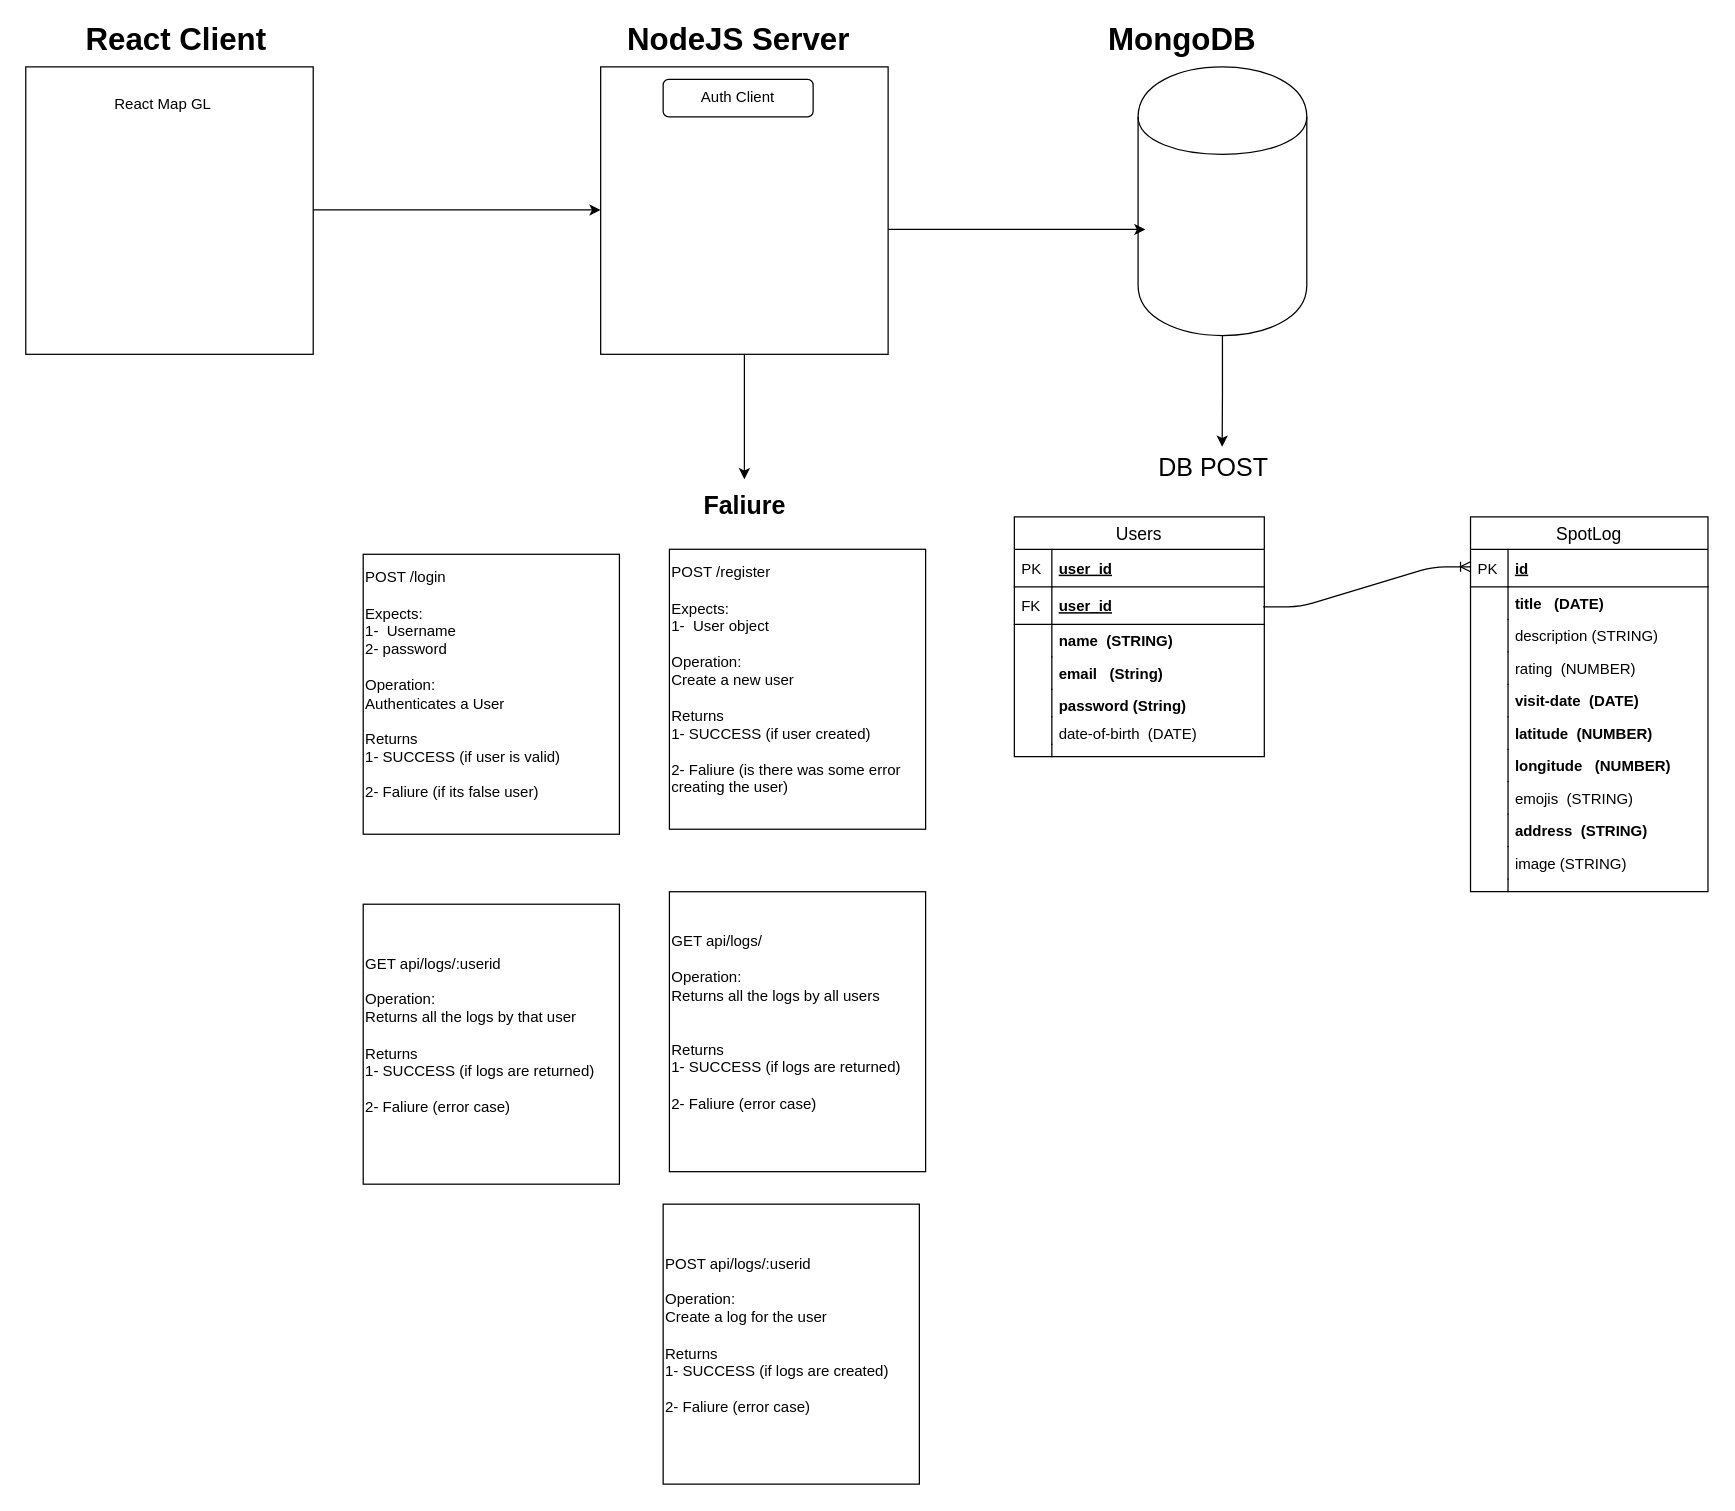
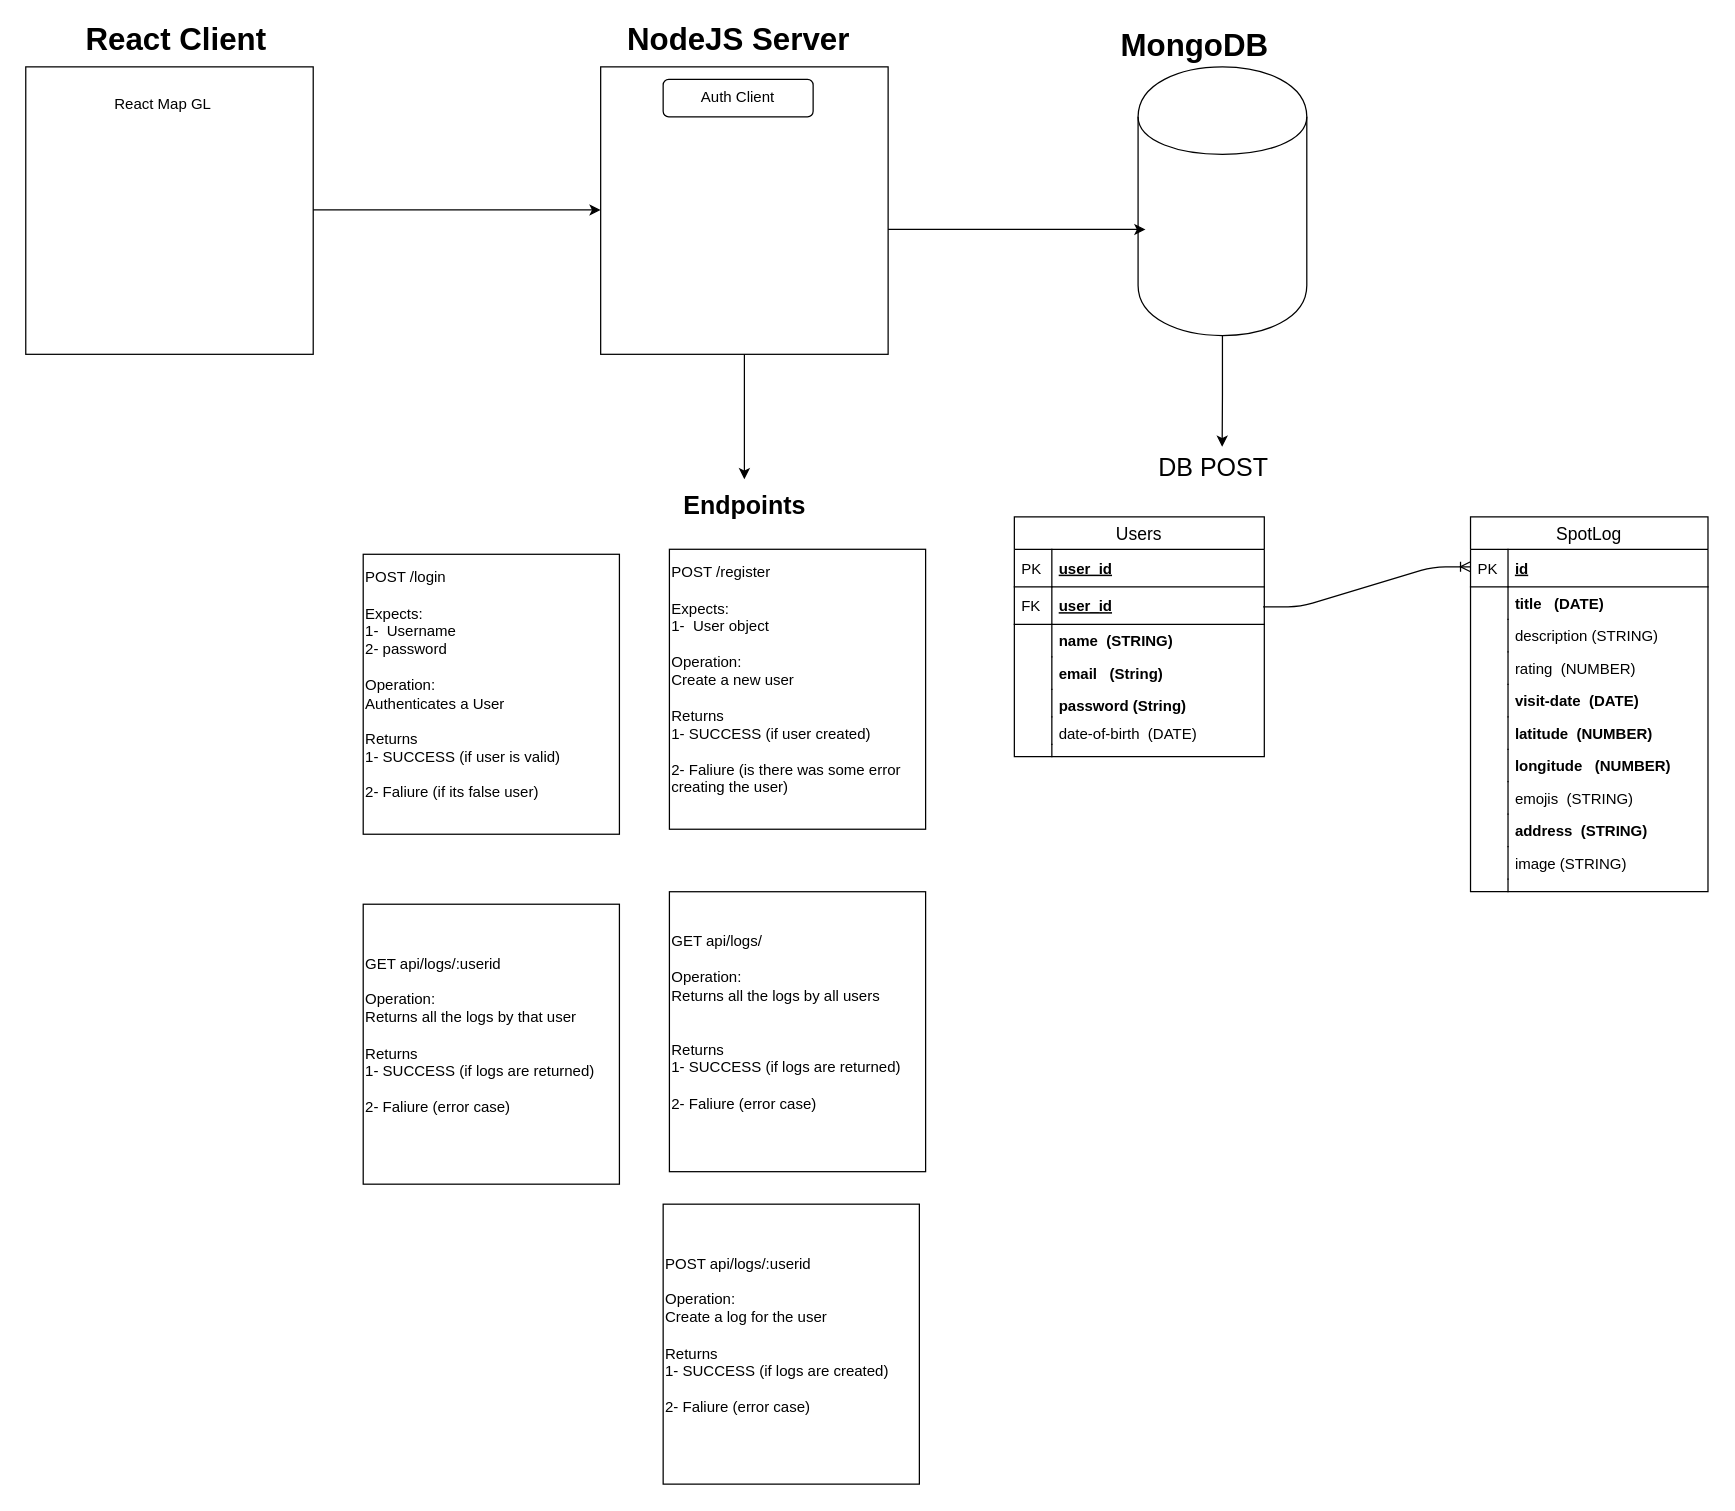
(1182, 38) -> (1194, 44)
(745, 504) -> (745, 504)
